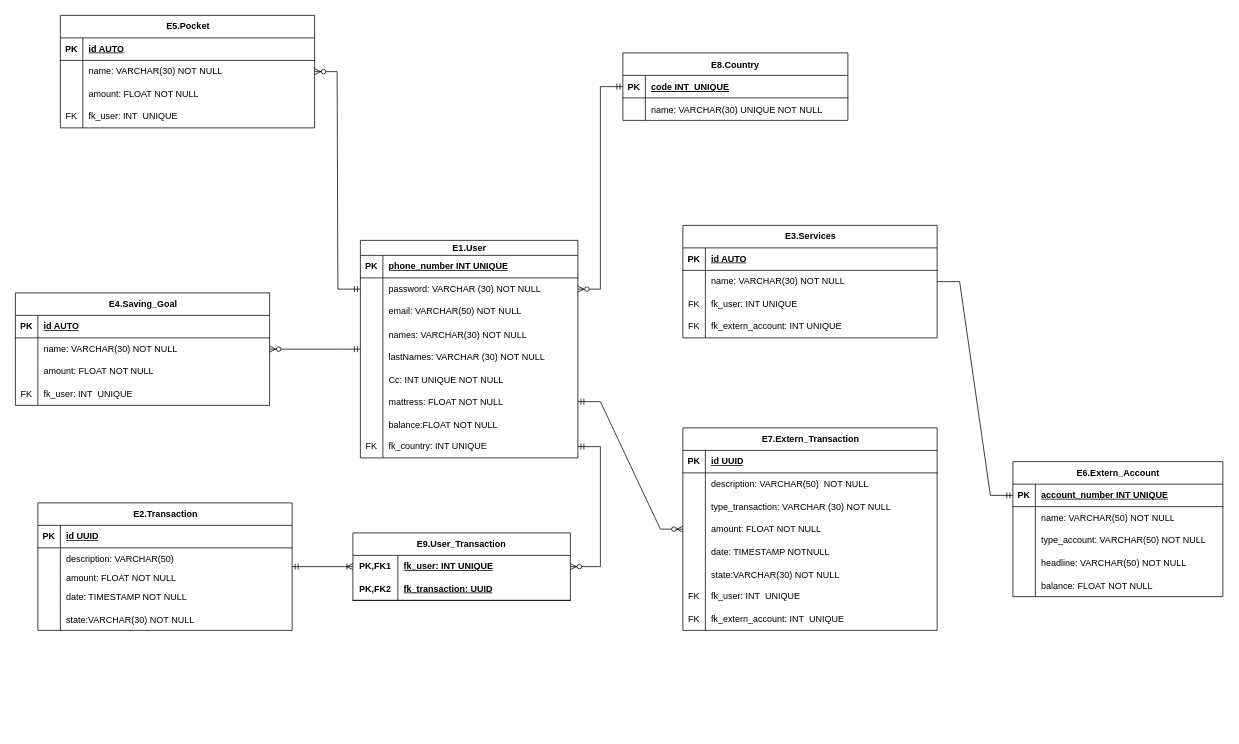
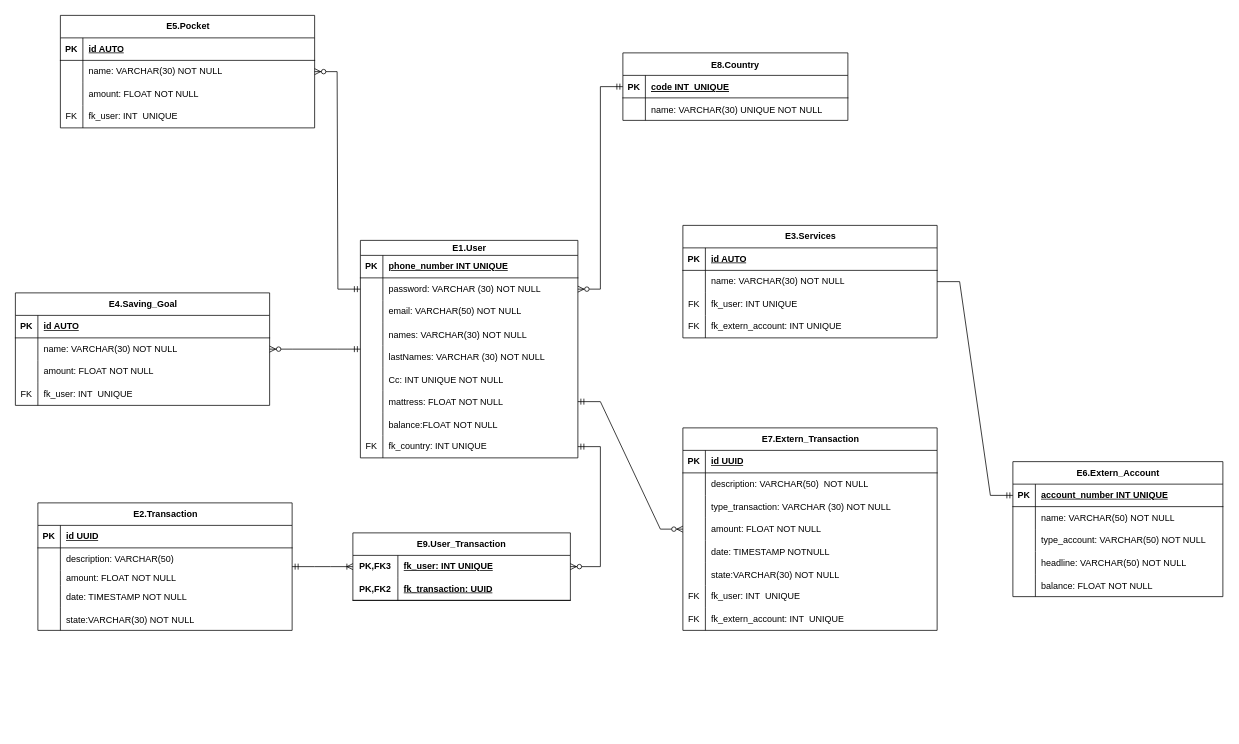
(375, 567) -> (375, 567)
